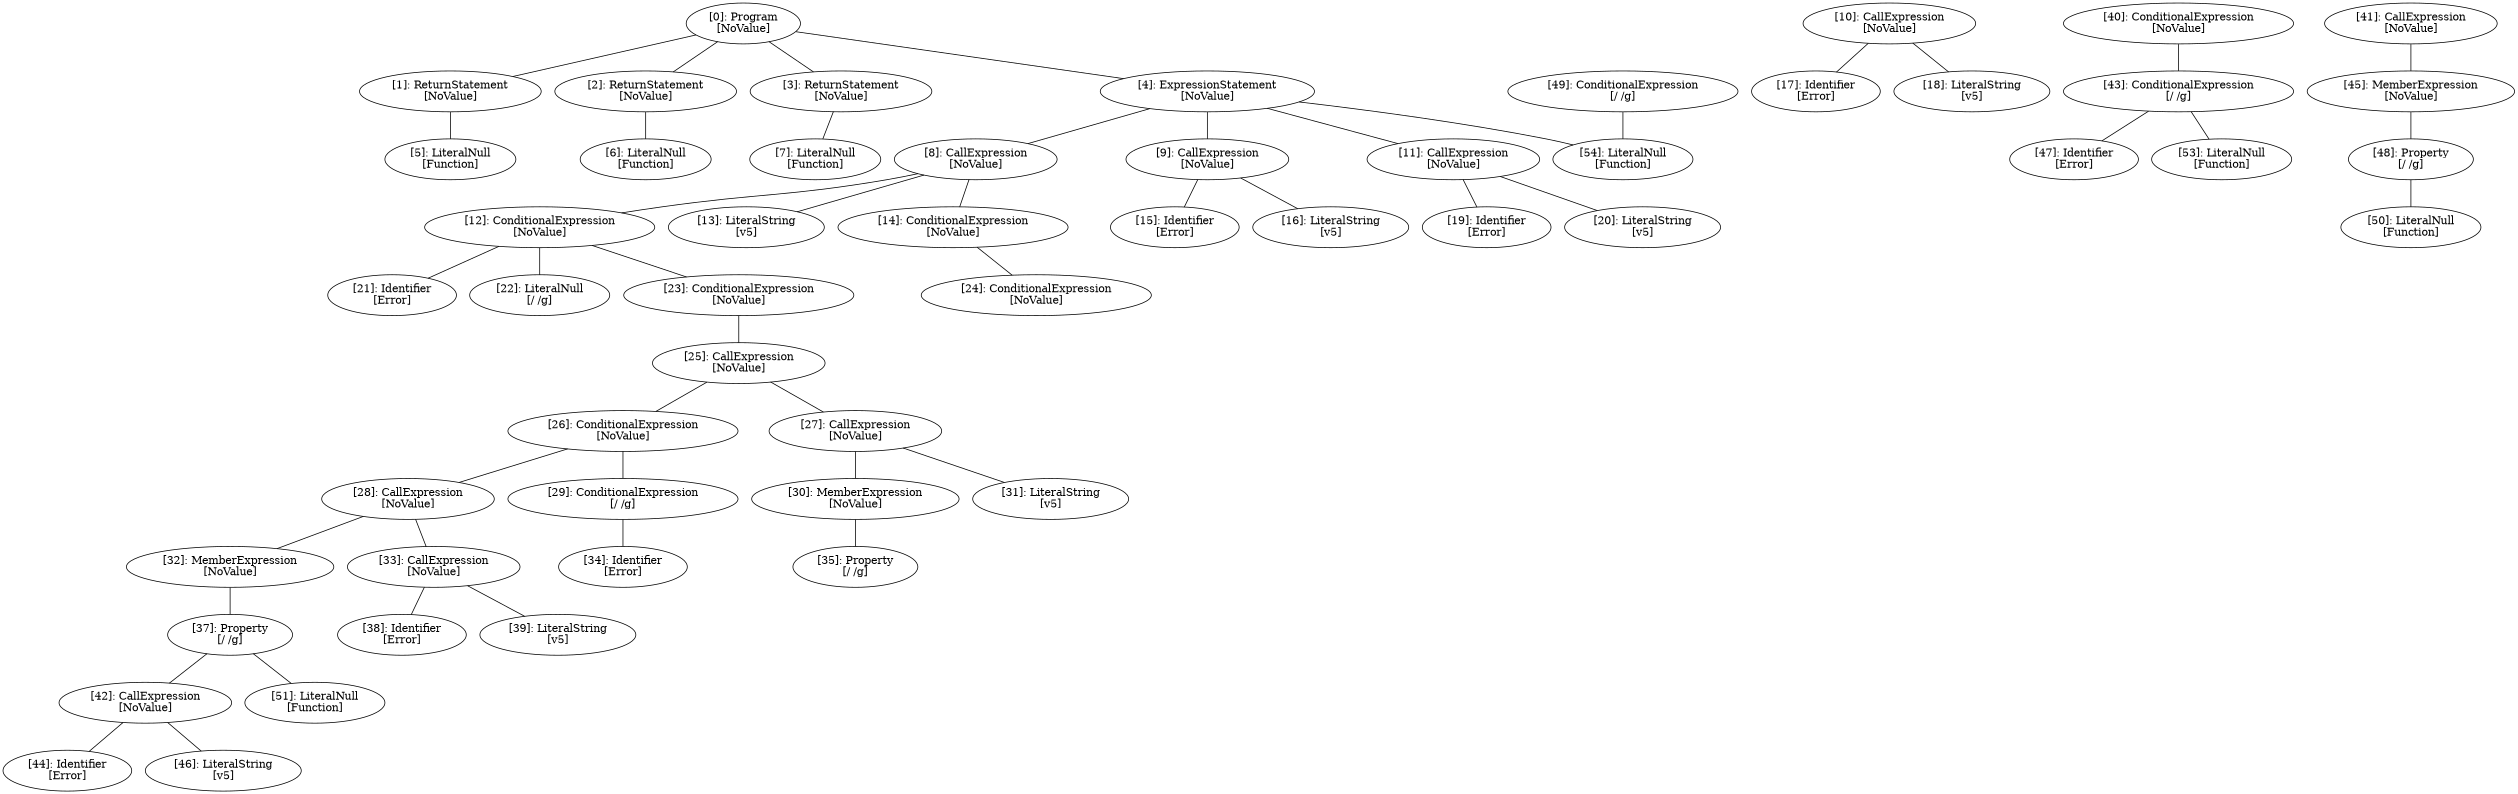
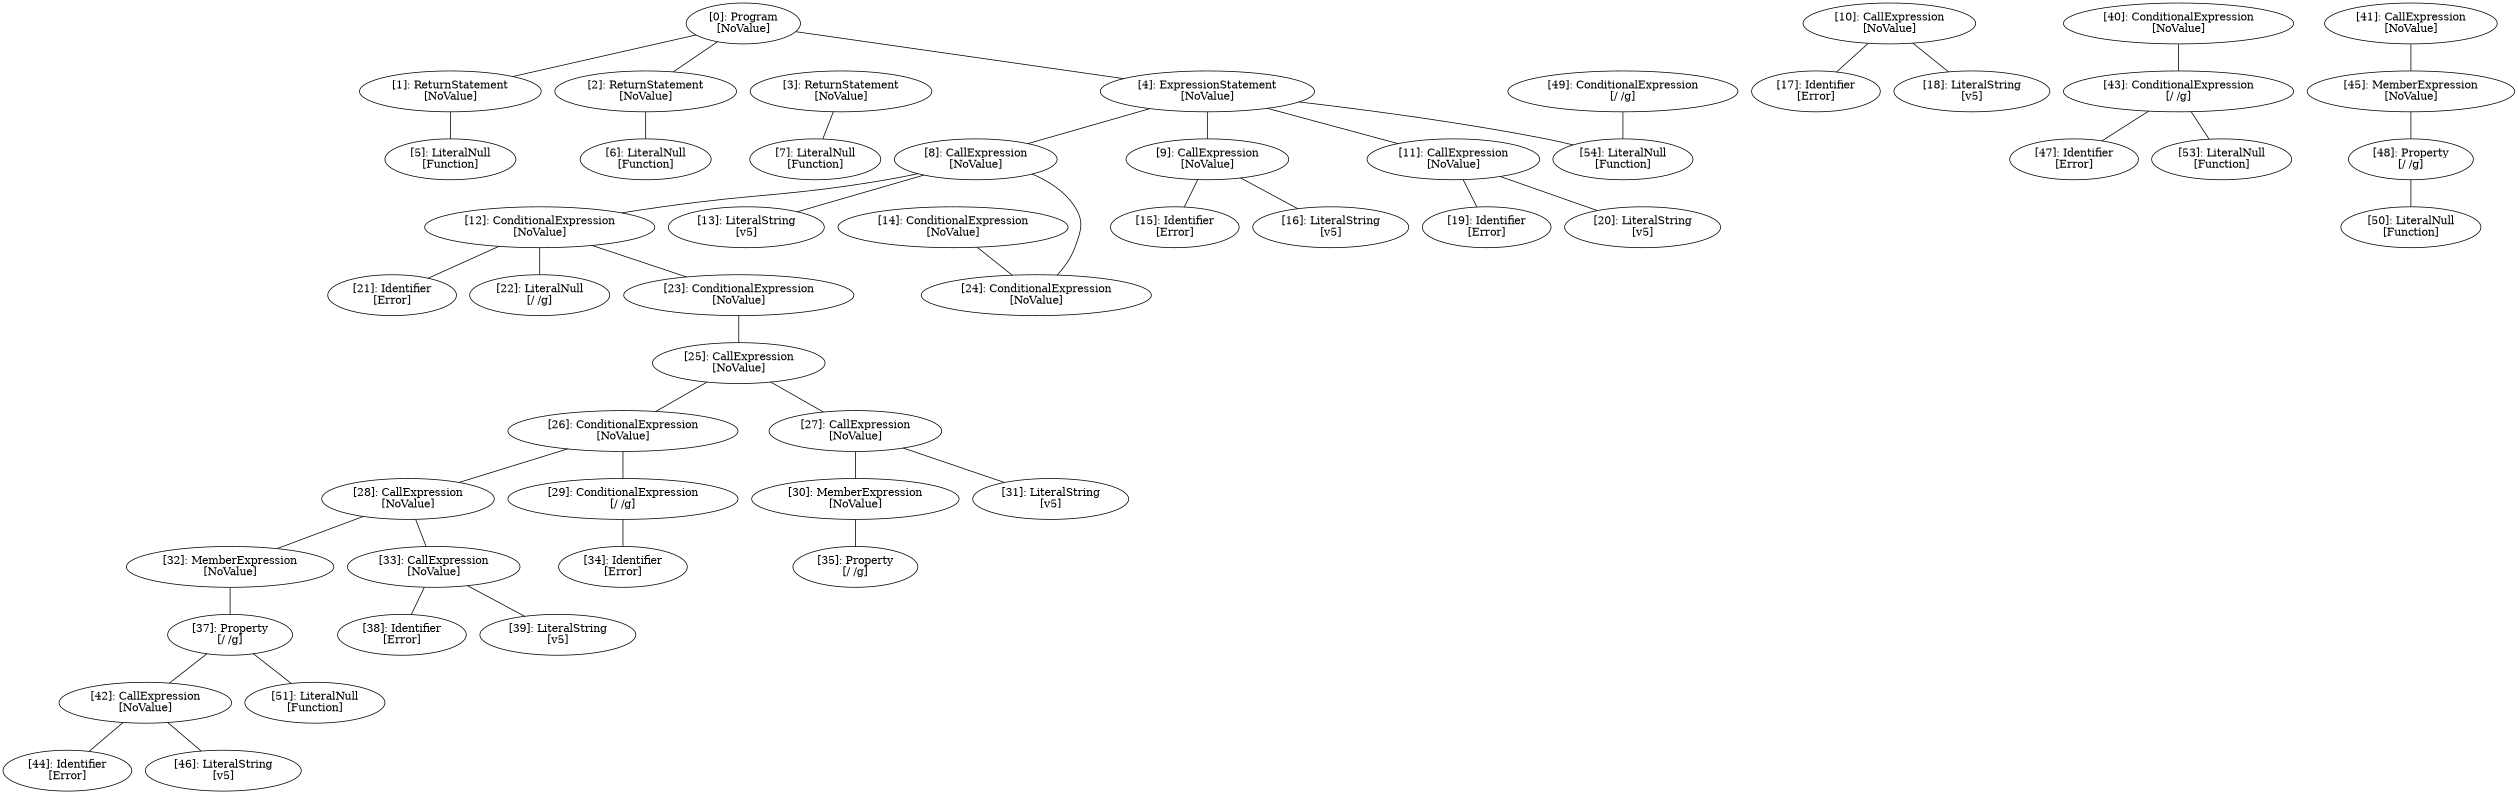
(791, 57) -> none
(964, 193) -> (1079, 216)
